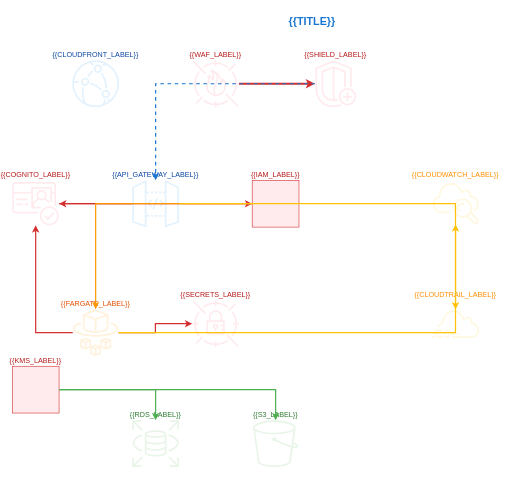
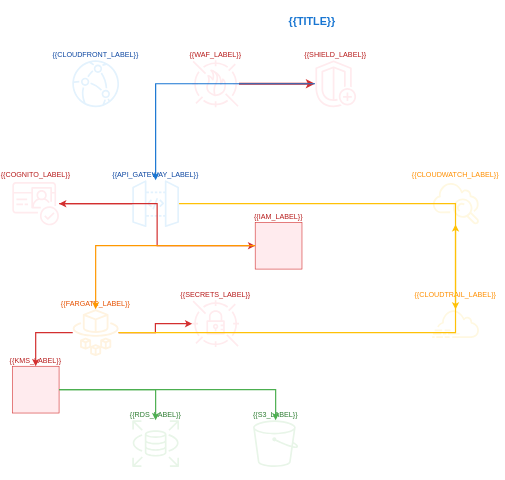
(156, 86) -> (156, 86)
(276, 204) -> (279, 246)
(36, 283) -> (36, 346)
